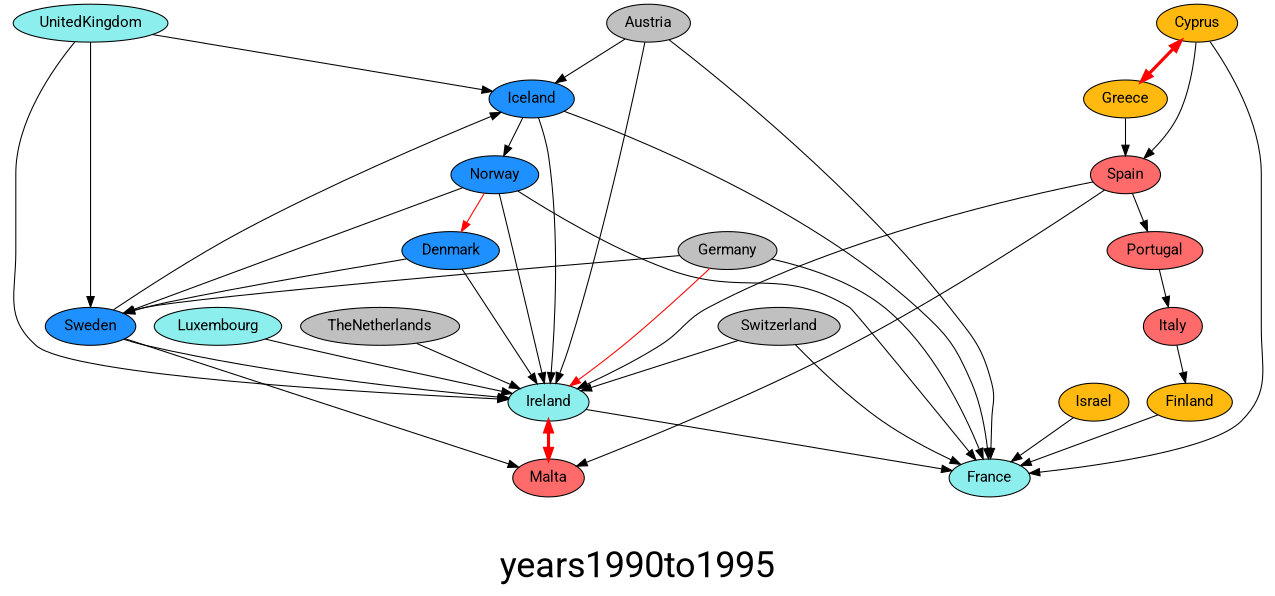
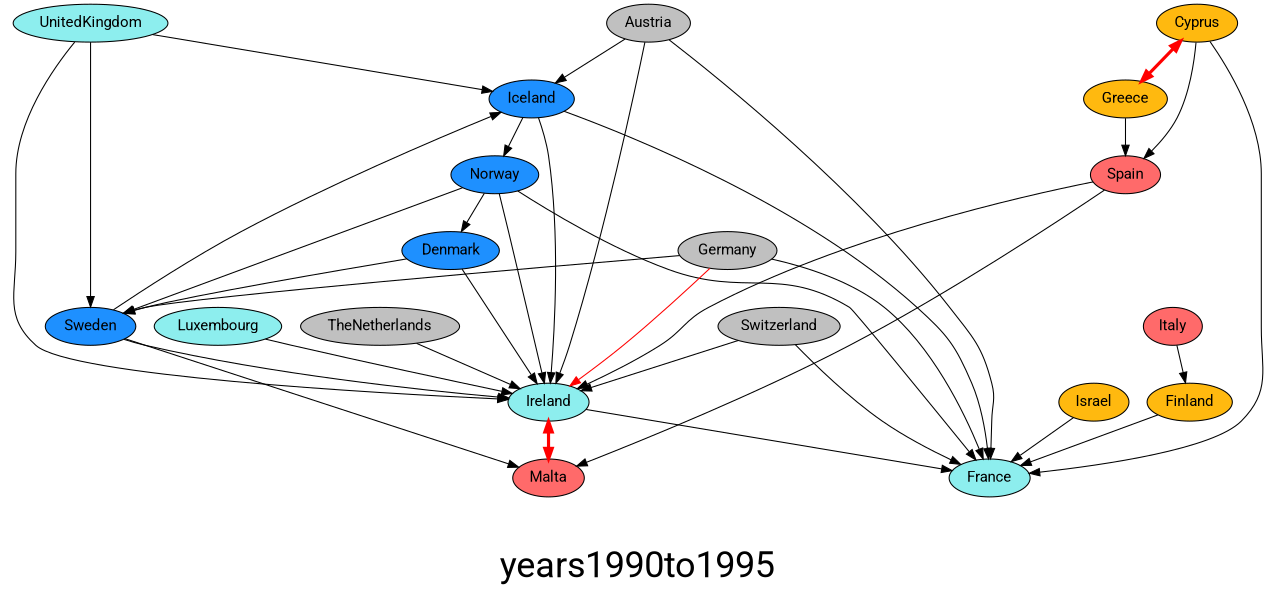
(476, 208) -> (476, 208)
(1155, 251) -> none
